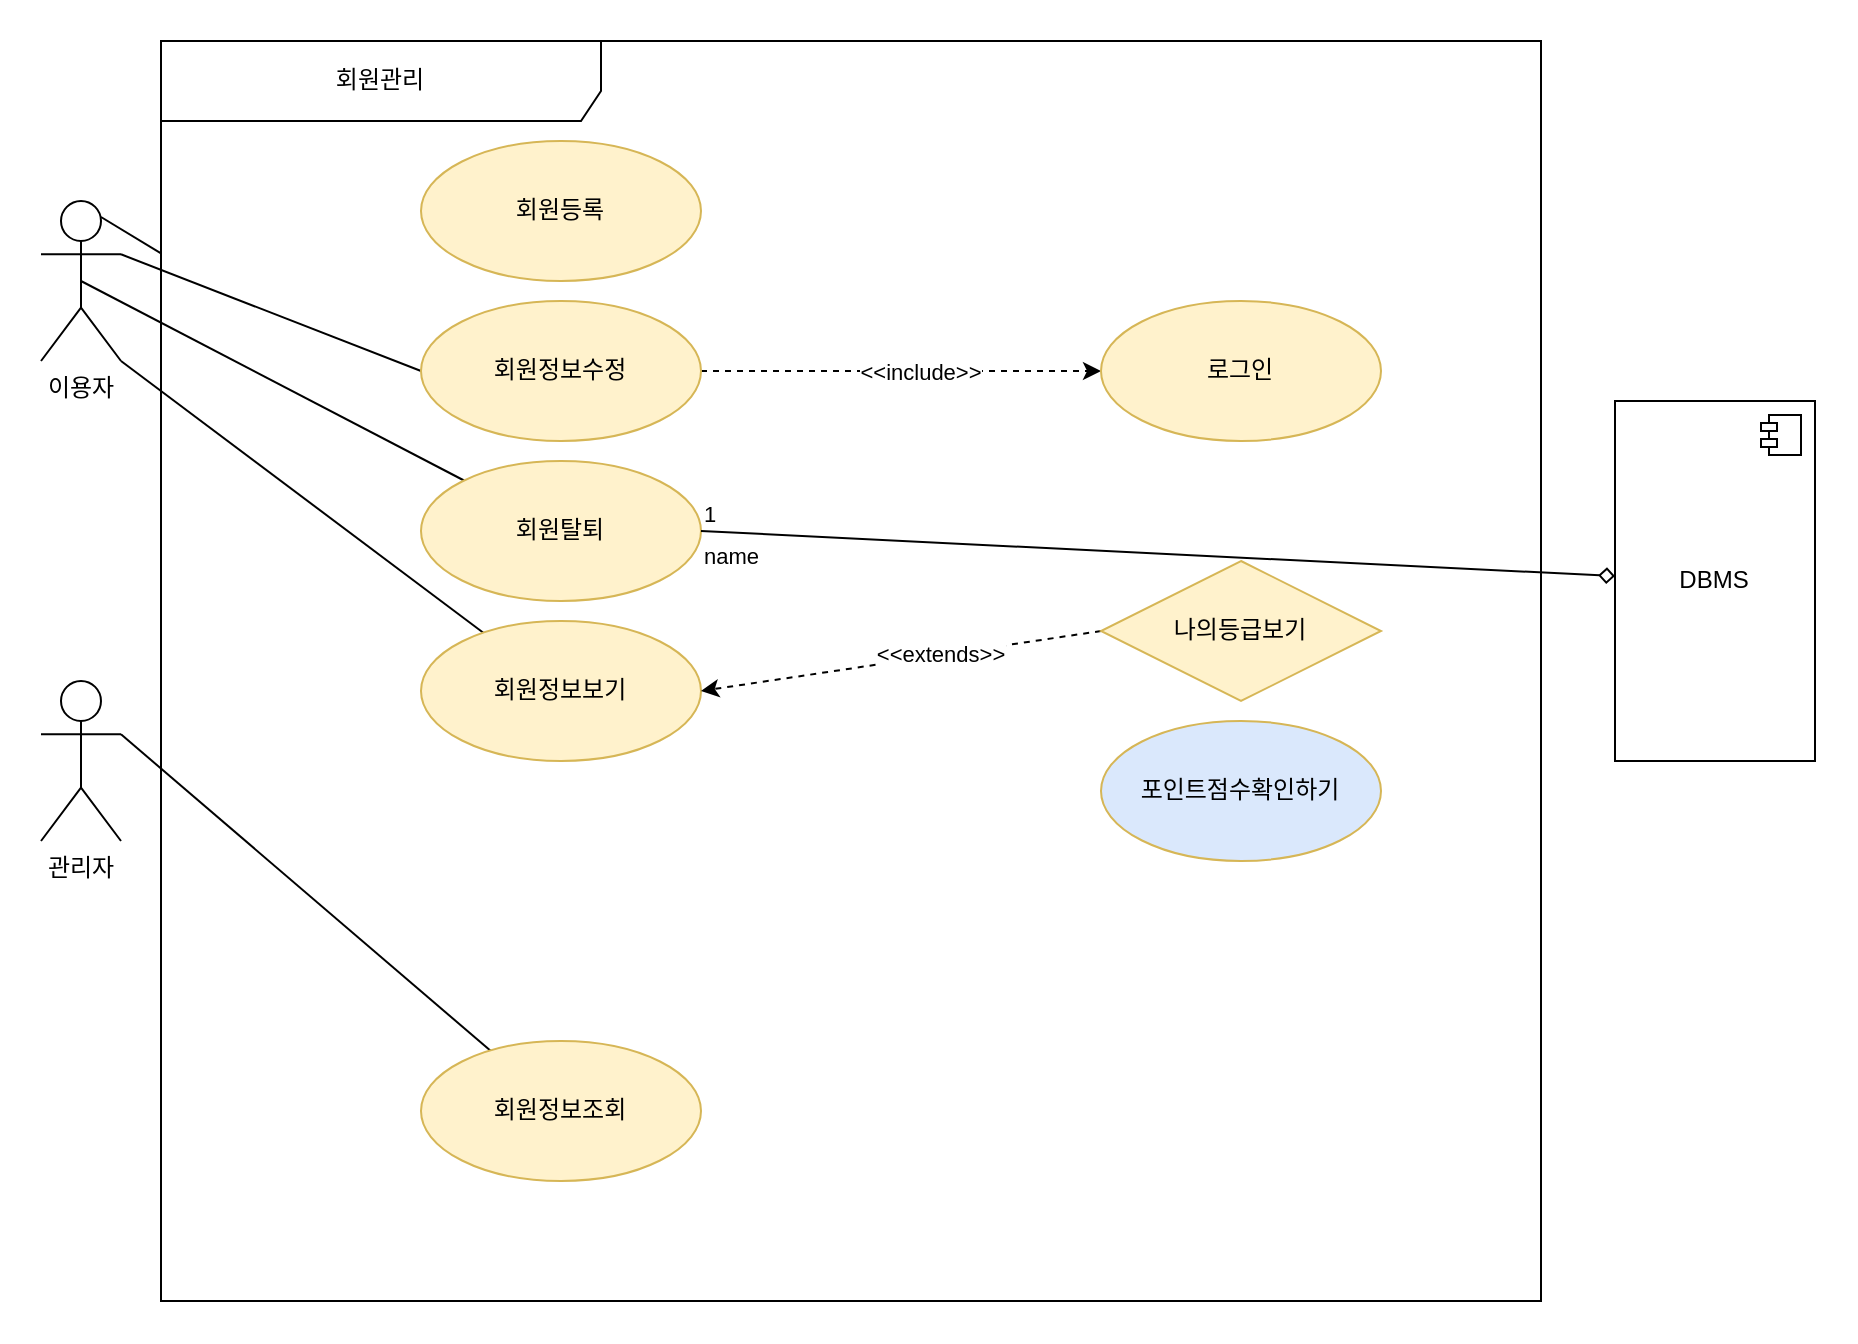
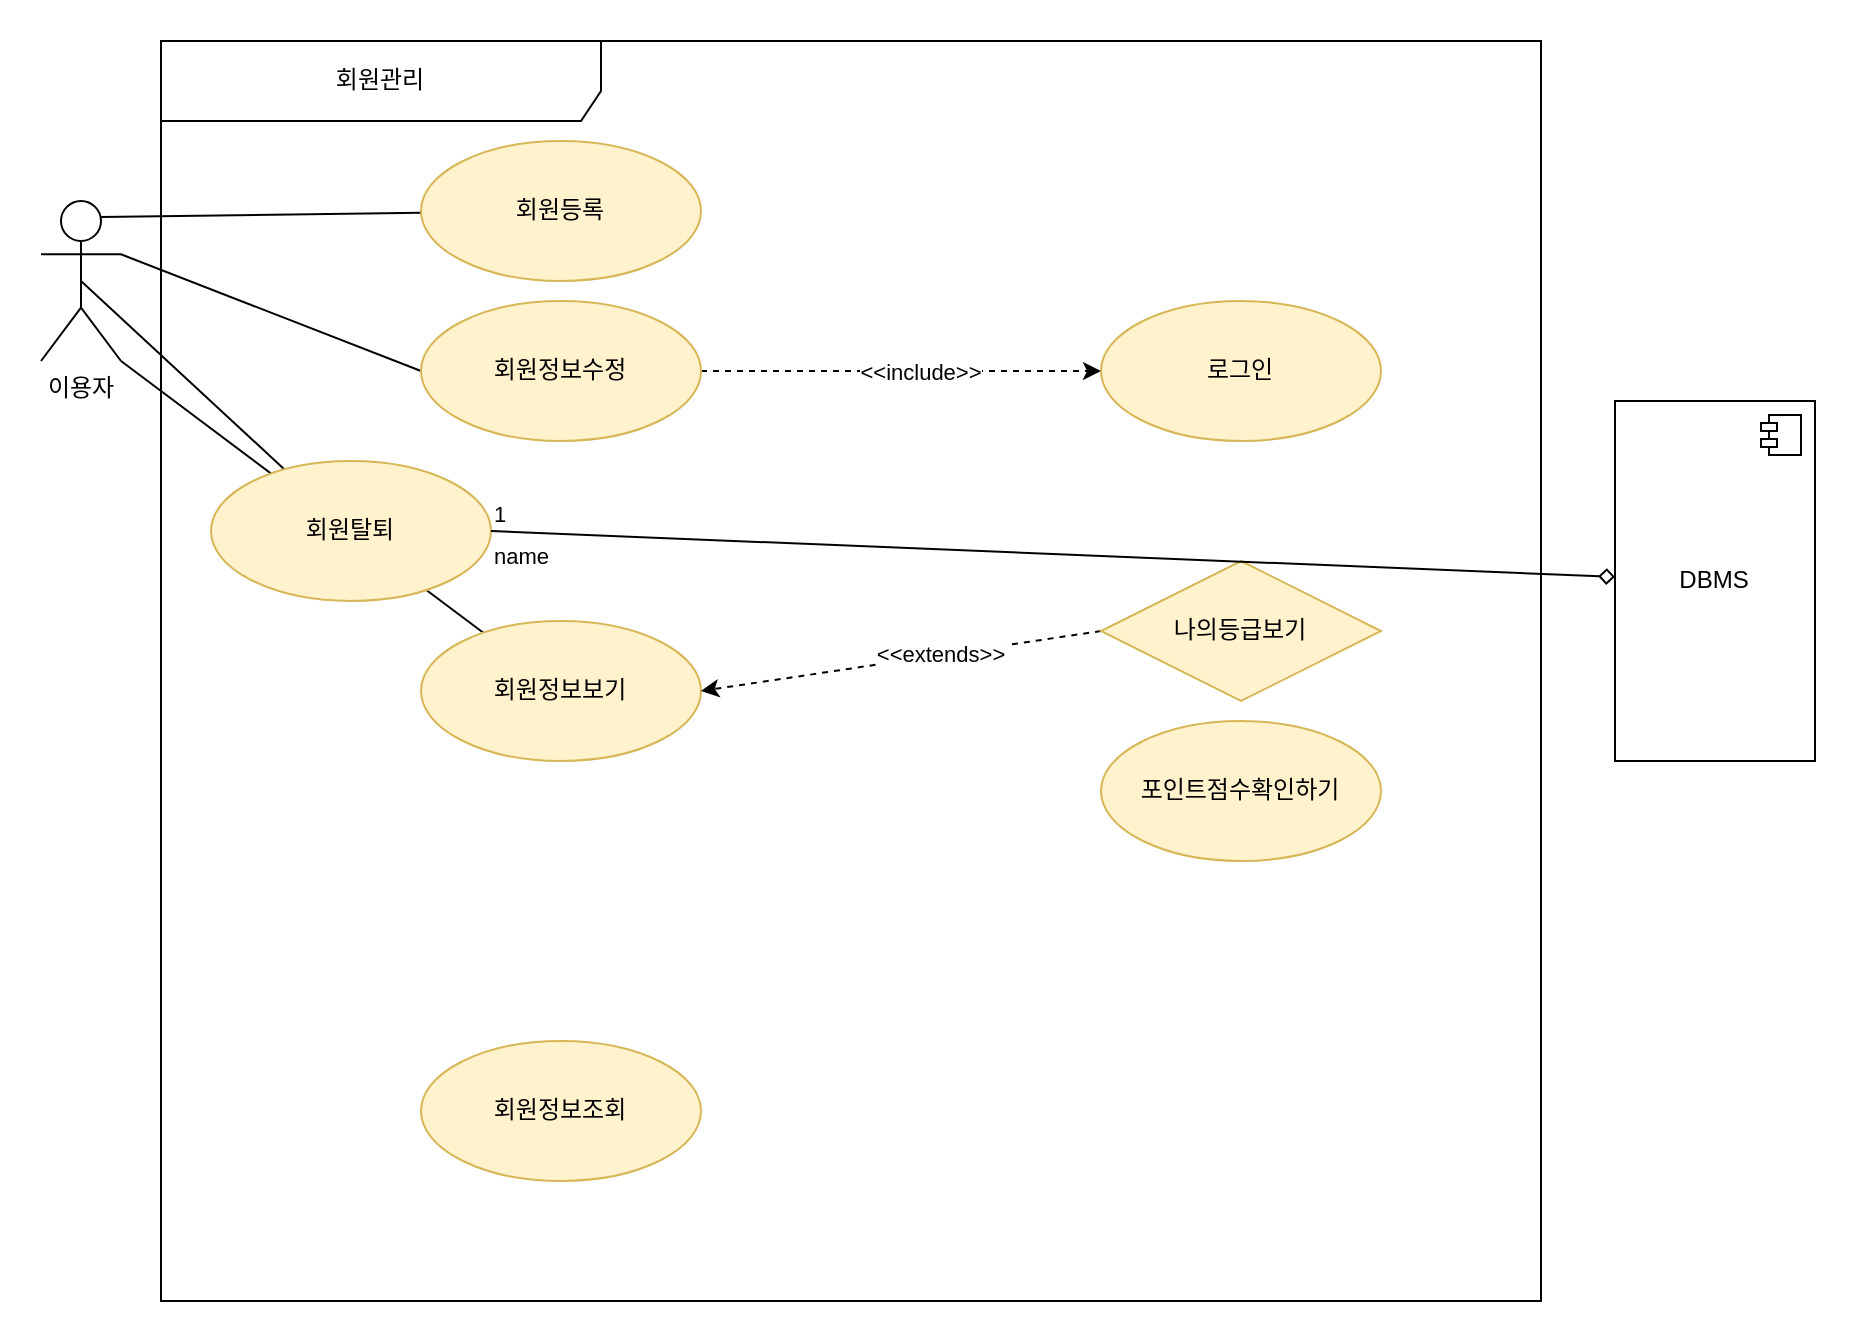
(128, 234) -> (261, 215)
(561, 531) -> (351, 531)
(81, 761) -> none
(1241, 791) -> (1241, 791)
(327, 911) -> none
